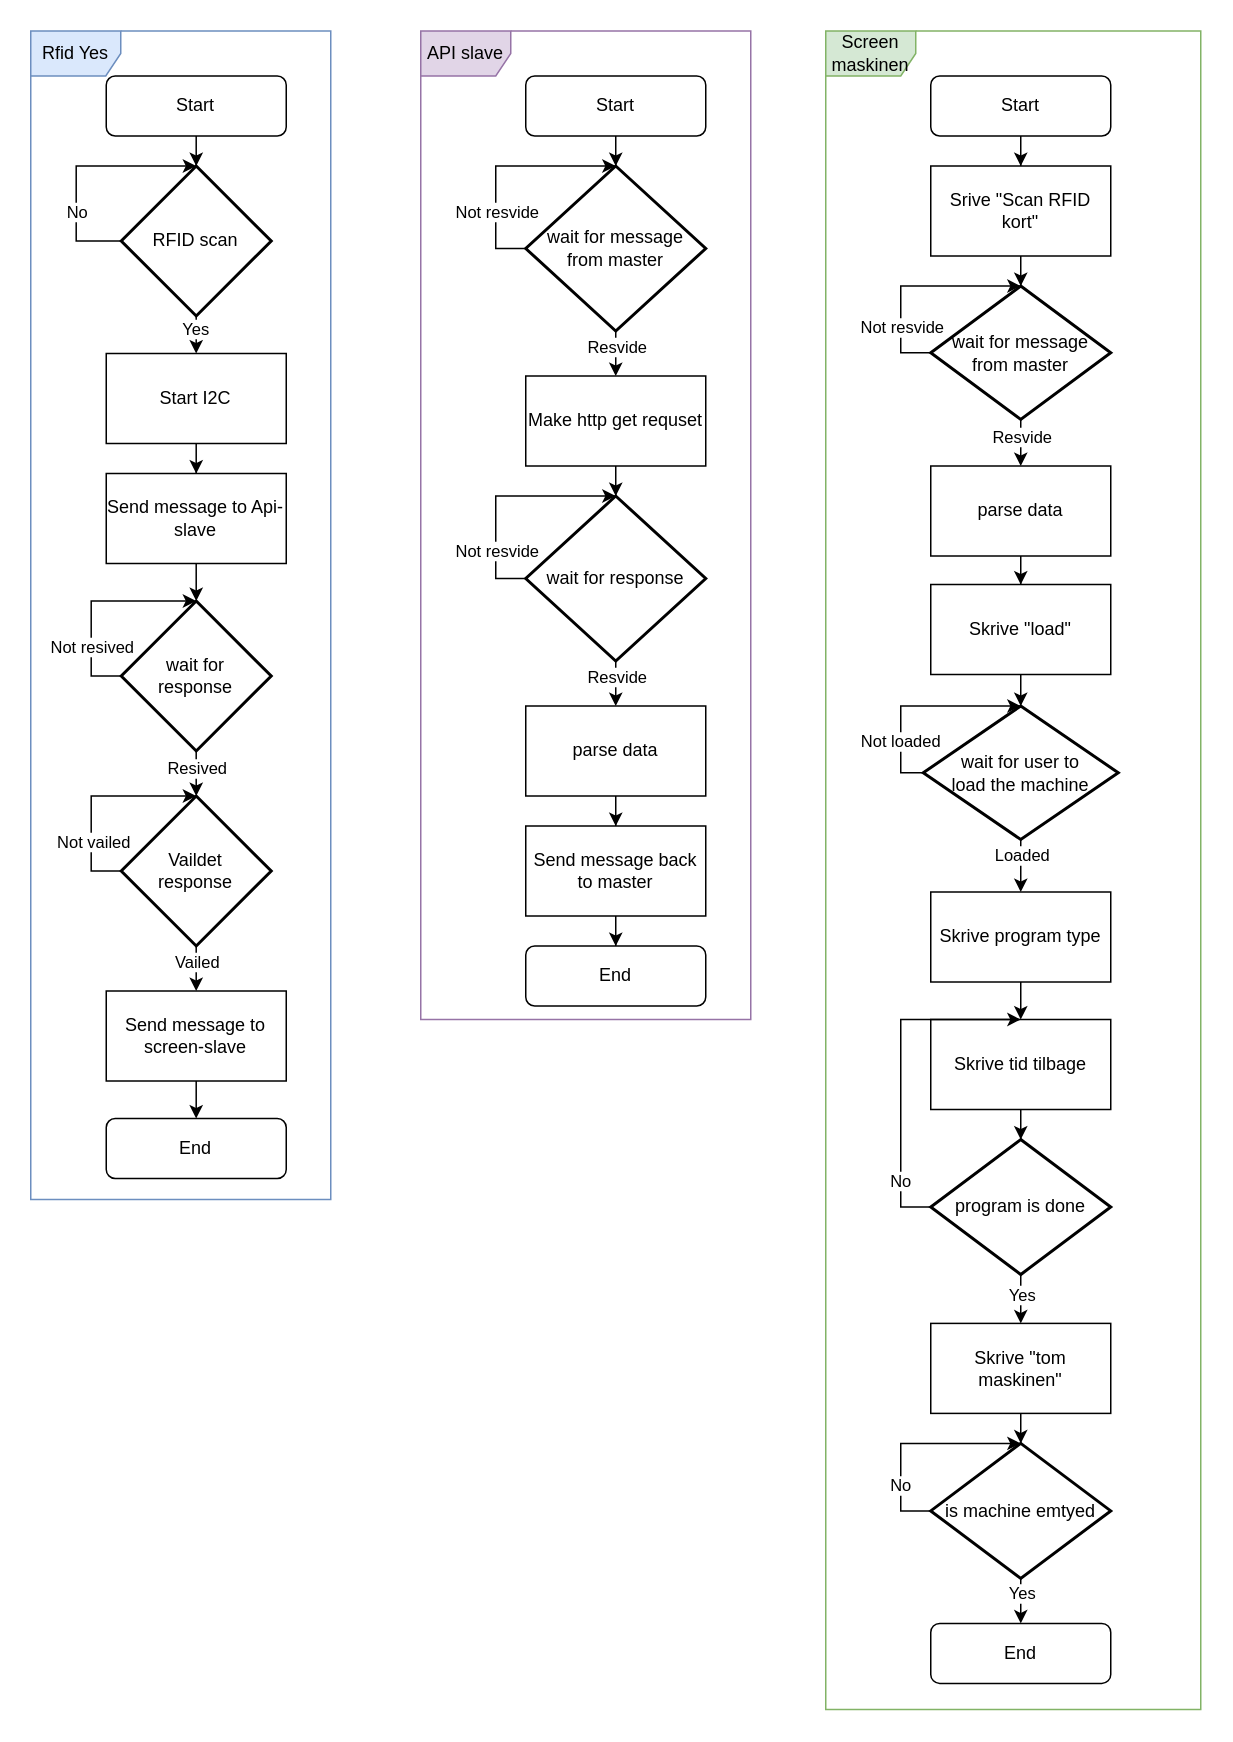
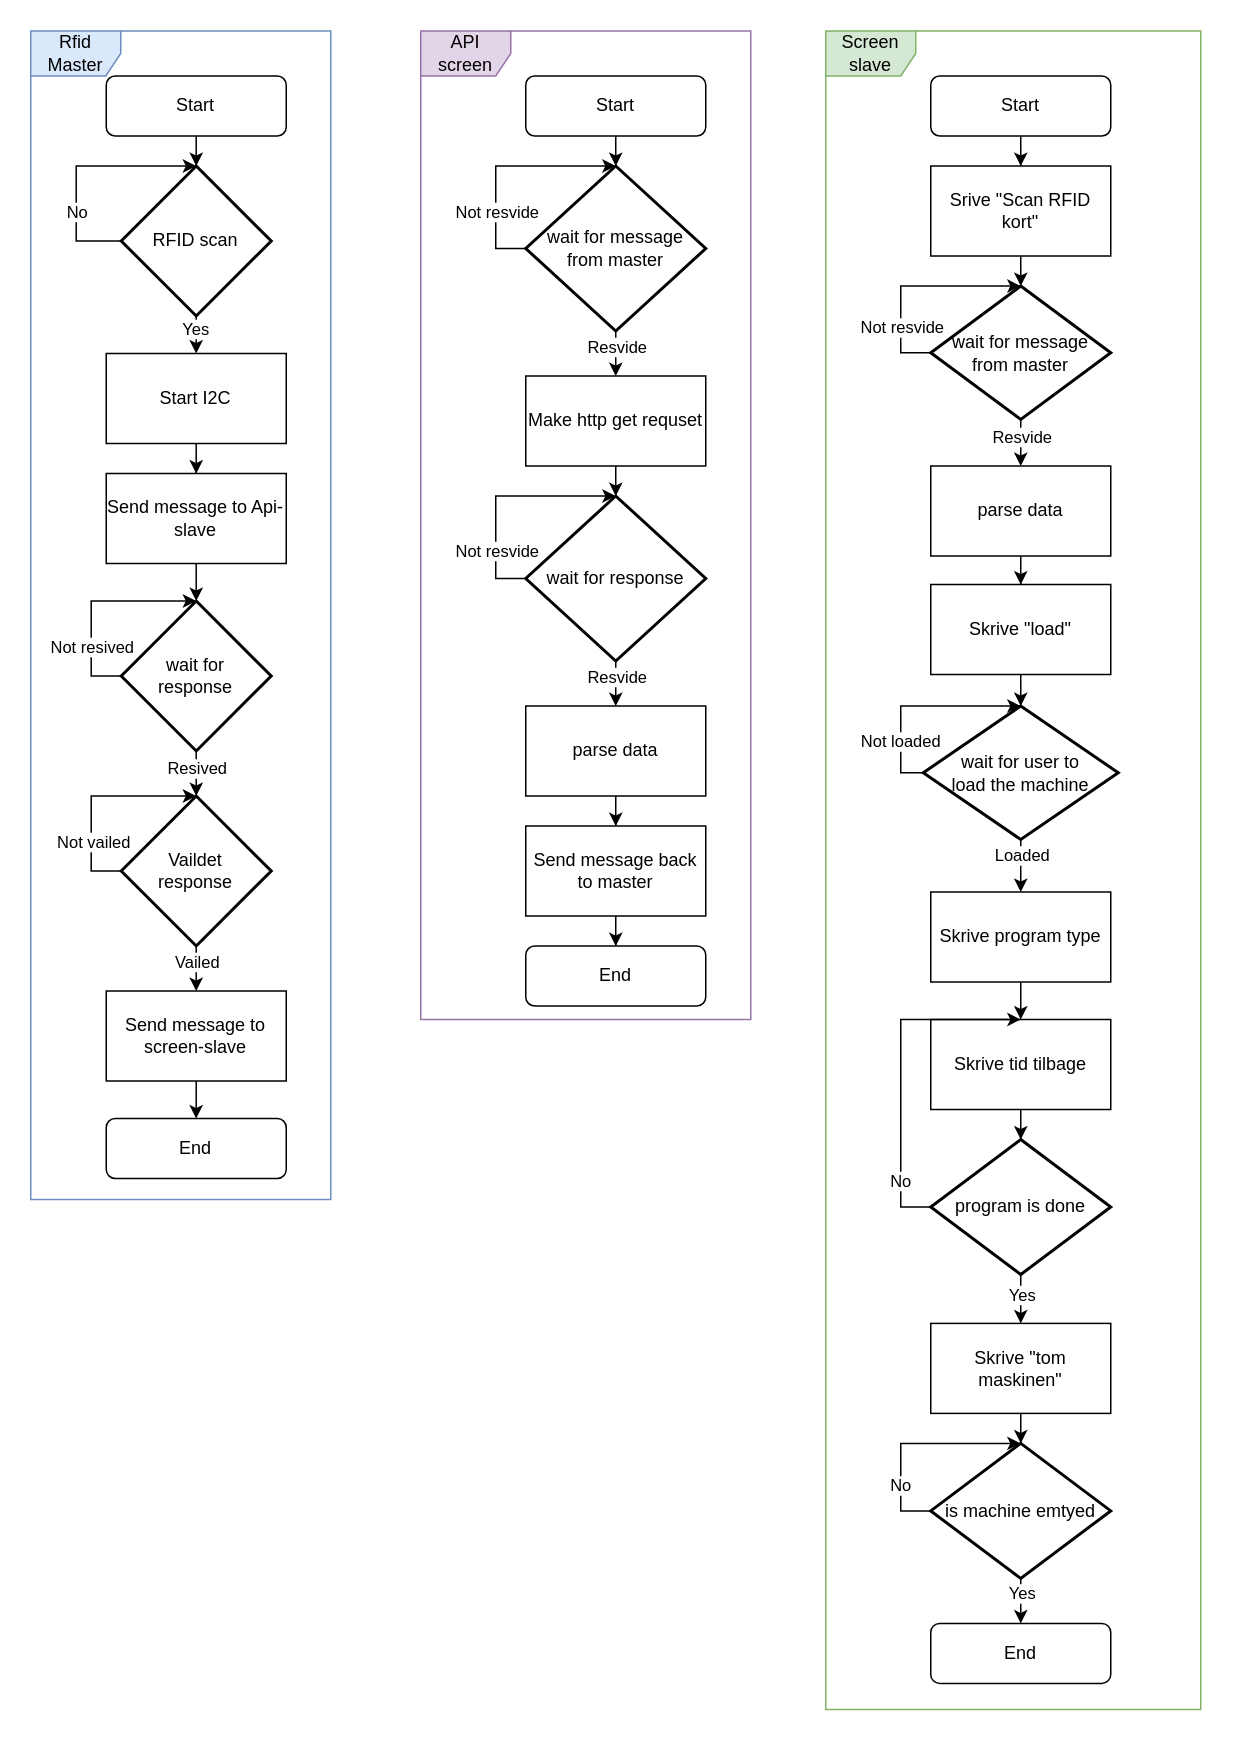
(76, 53) -> (76, 53)
(466, 53) -> (466, 53)
(871, 53) -> (871, 53)
